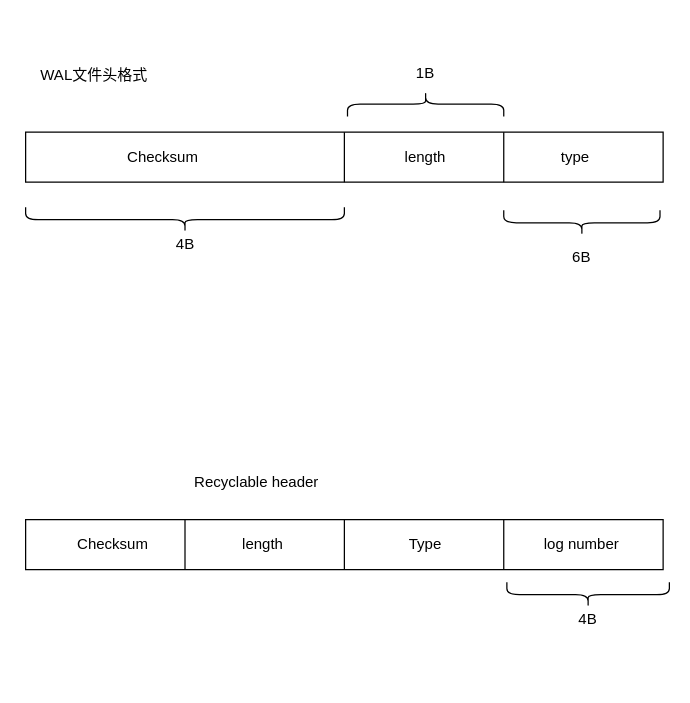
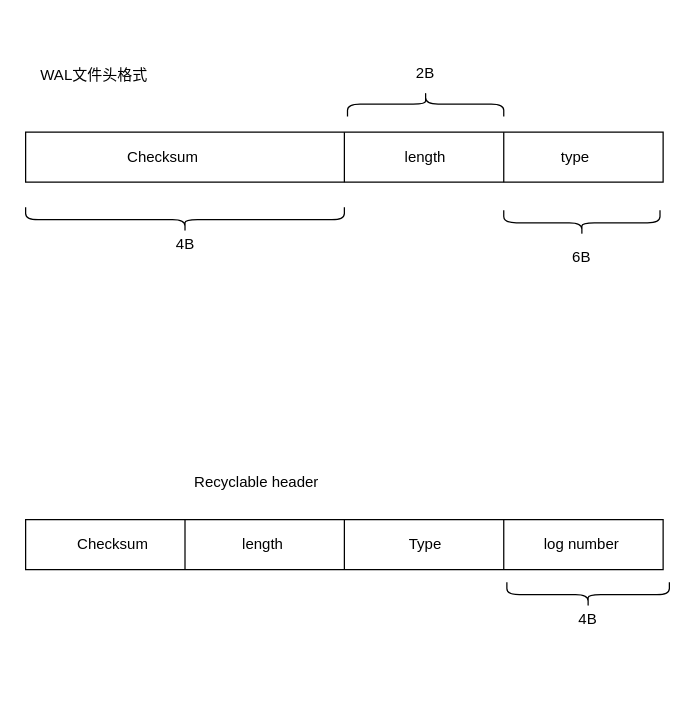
(426, 73) -> (426, 73)
